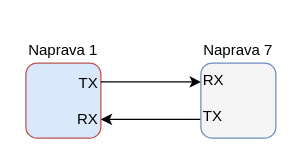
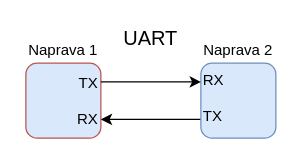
none -> (151, 38)
(238, 51) -> (238, 51)
(238, 101) -> (238, 101)
